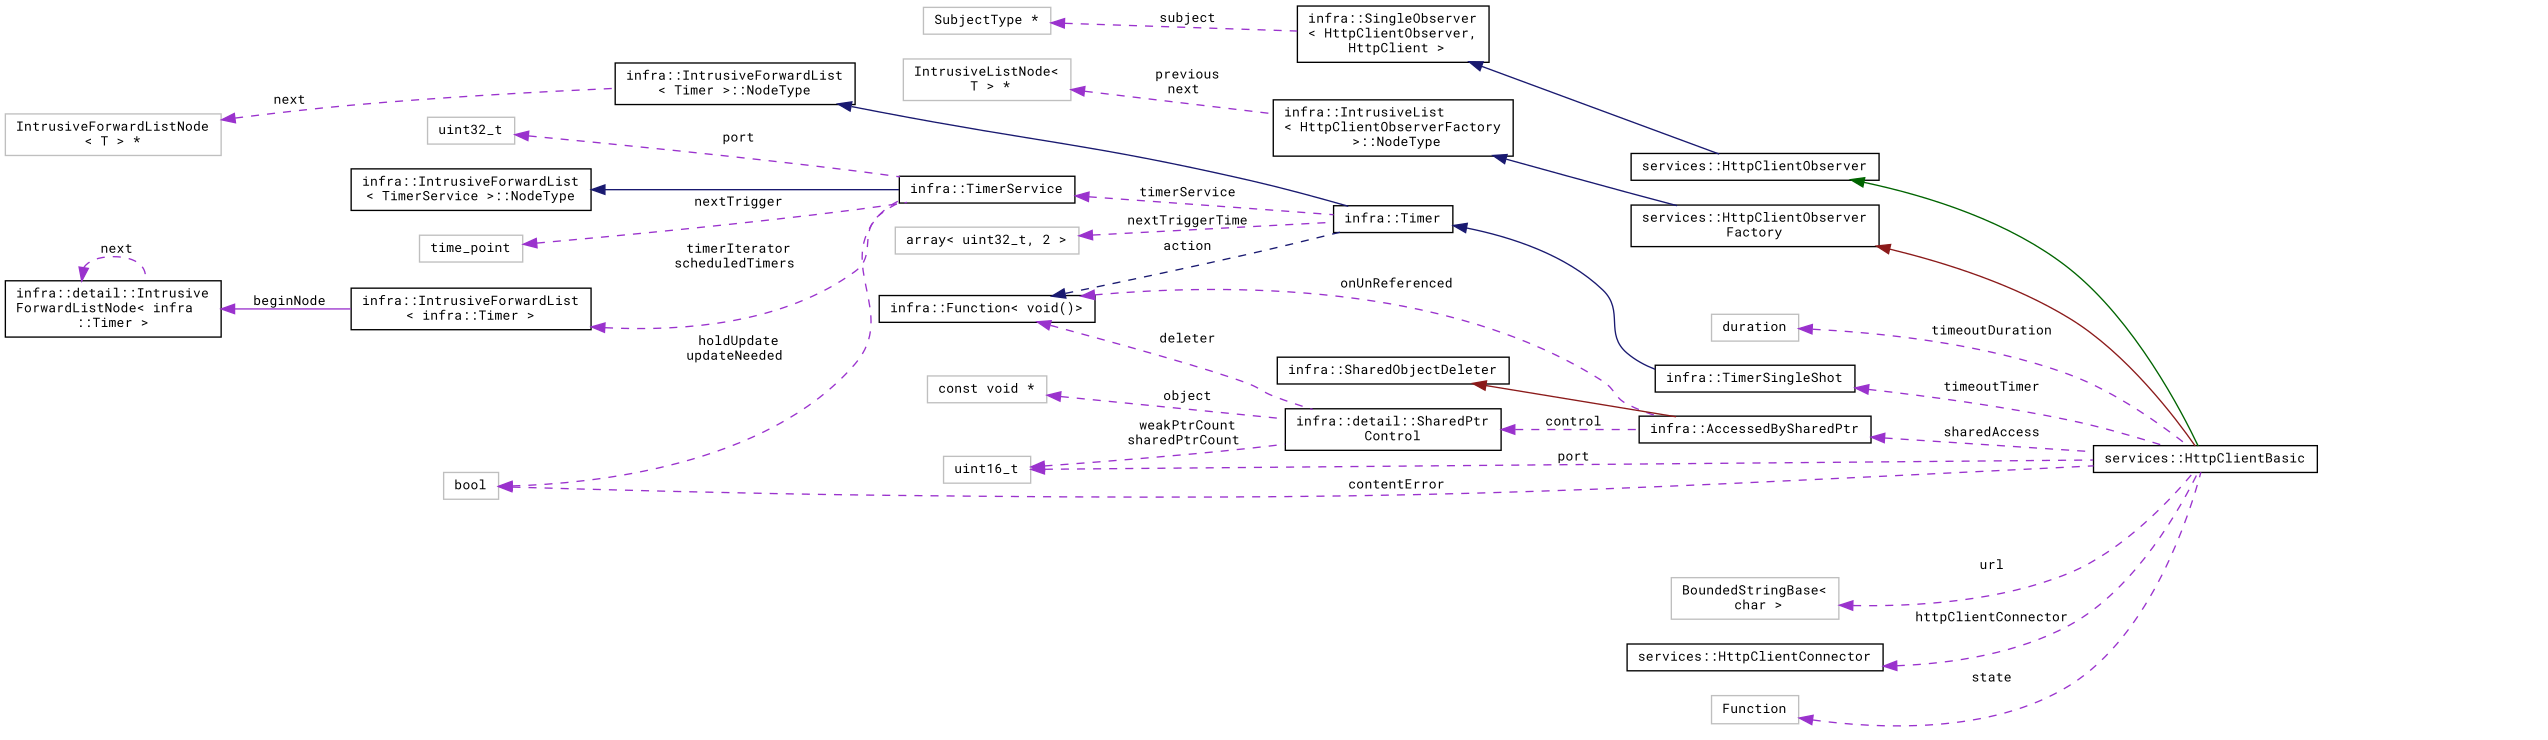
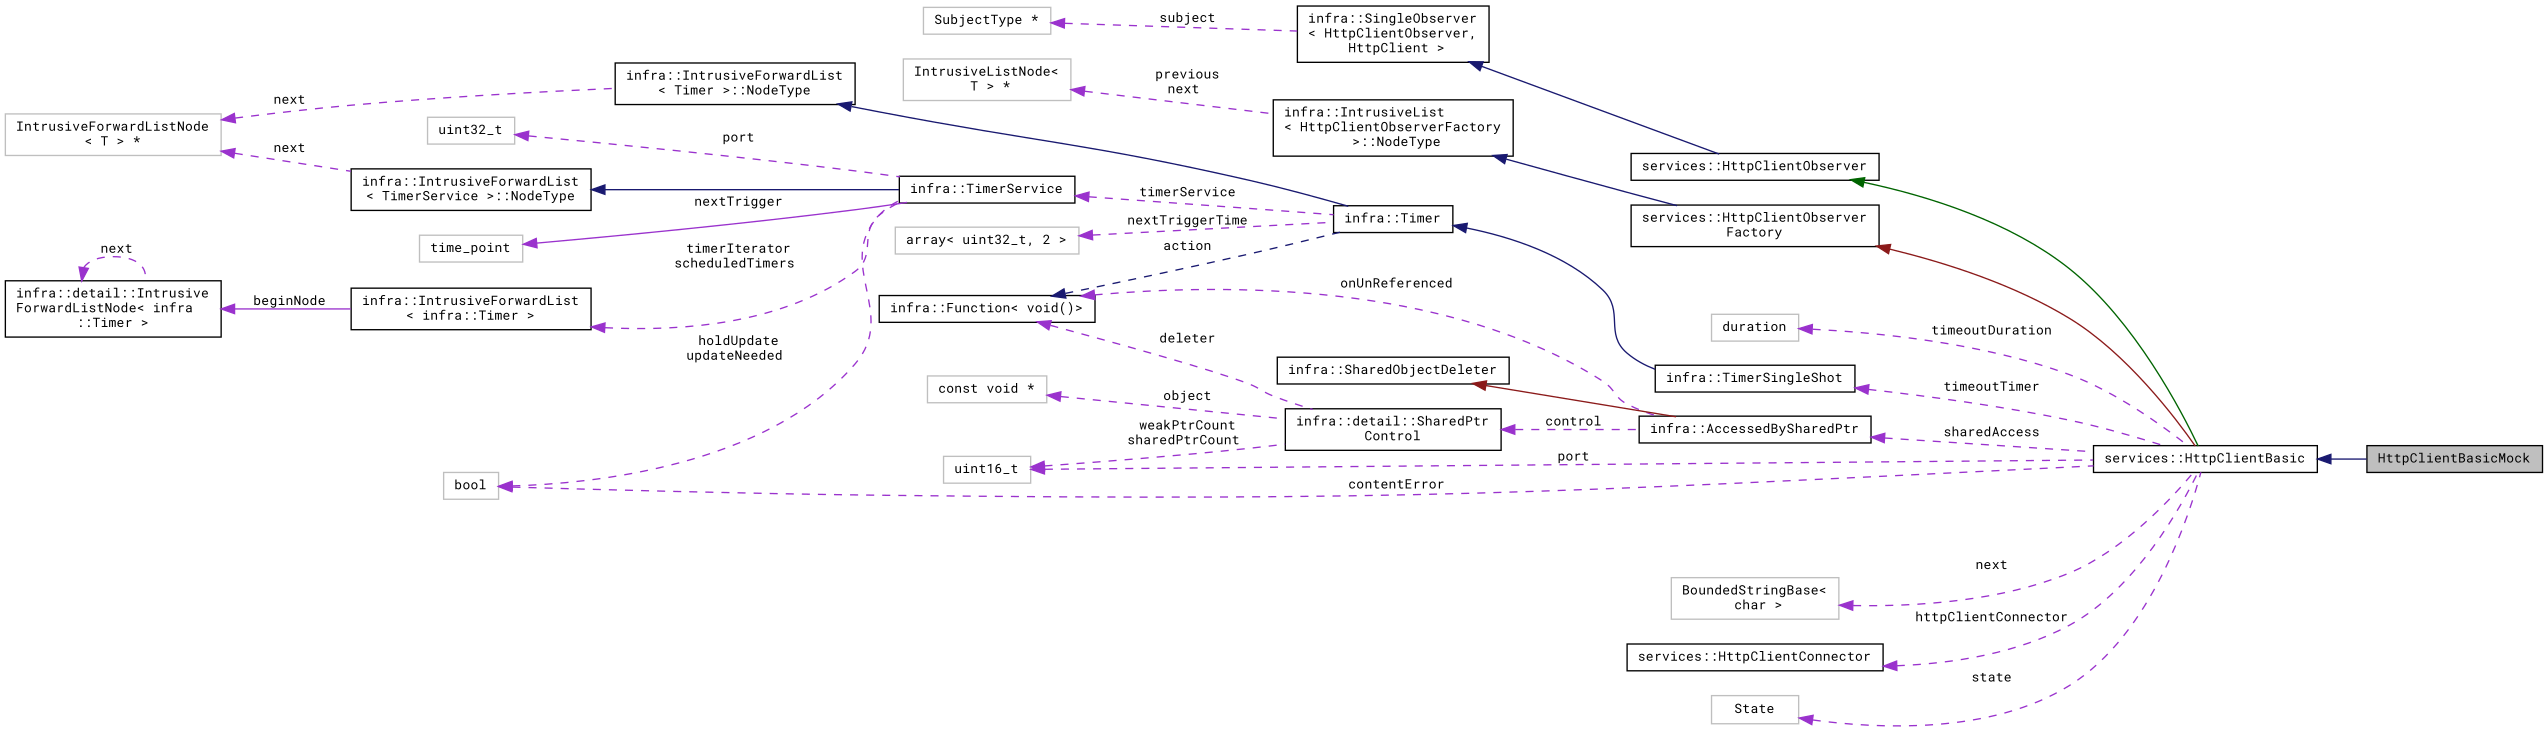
none -> (293, 162)
(722, 225) -> (722, 225)
none -> (2455, 459)
(1988, 566) -> (1988, 566)
(1755, 710) -> (1755, 710)
